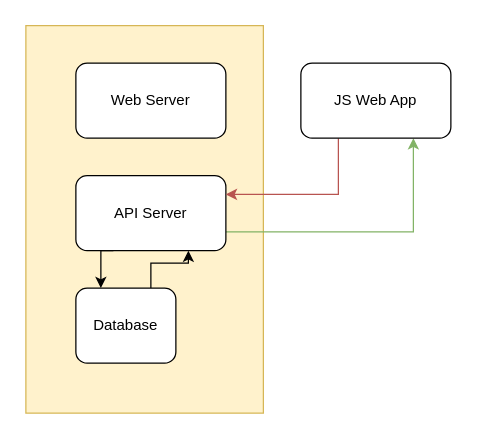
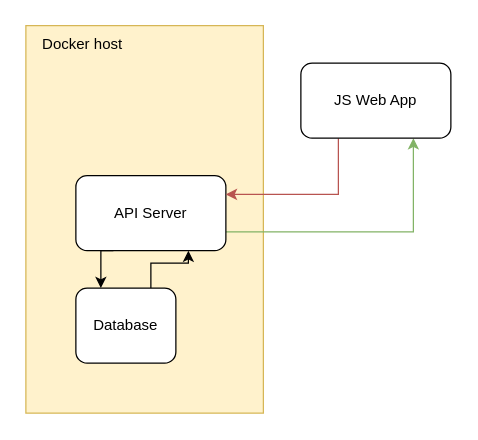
none -> (82, 44)
(151, 101) -> none
